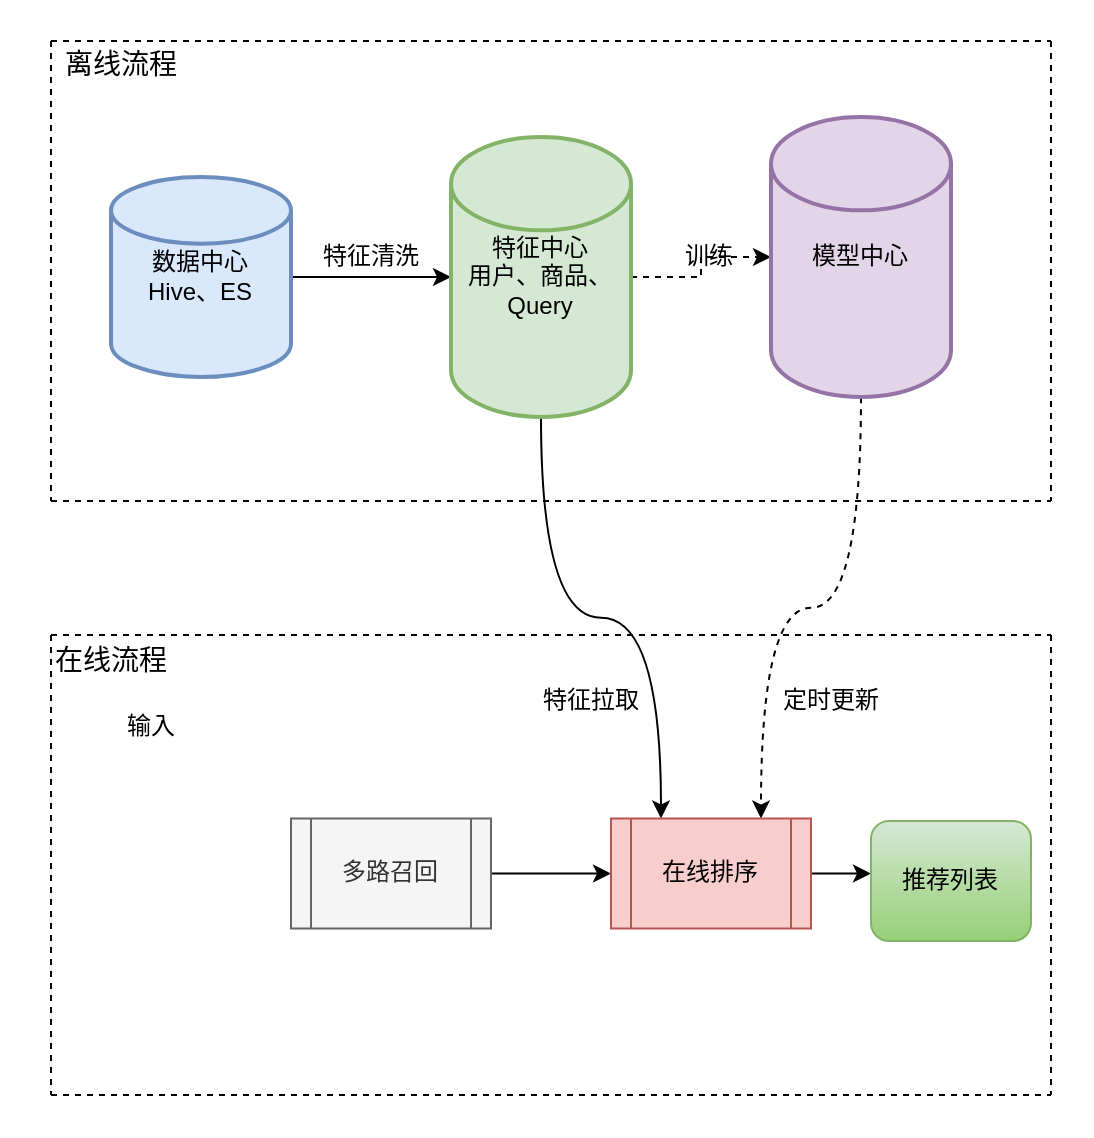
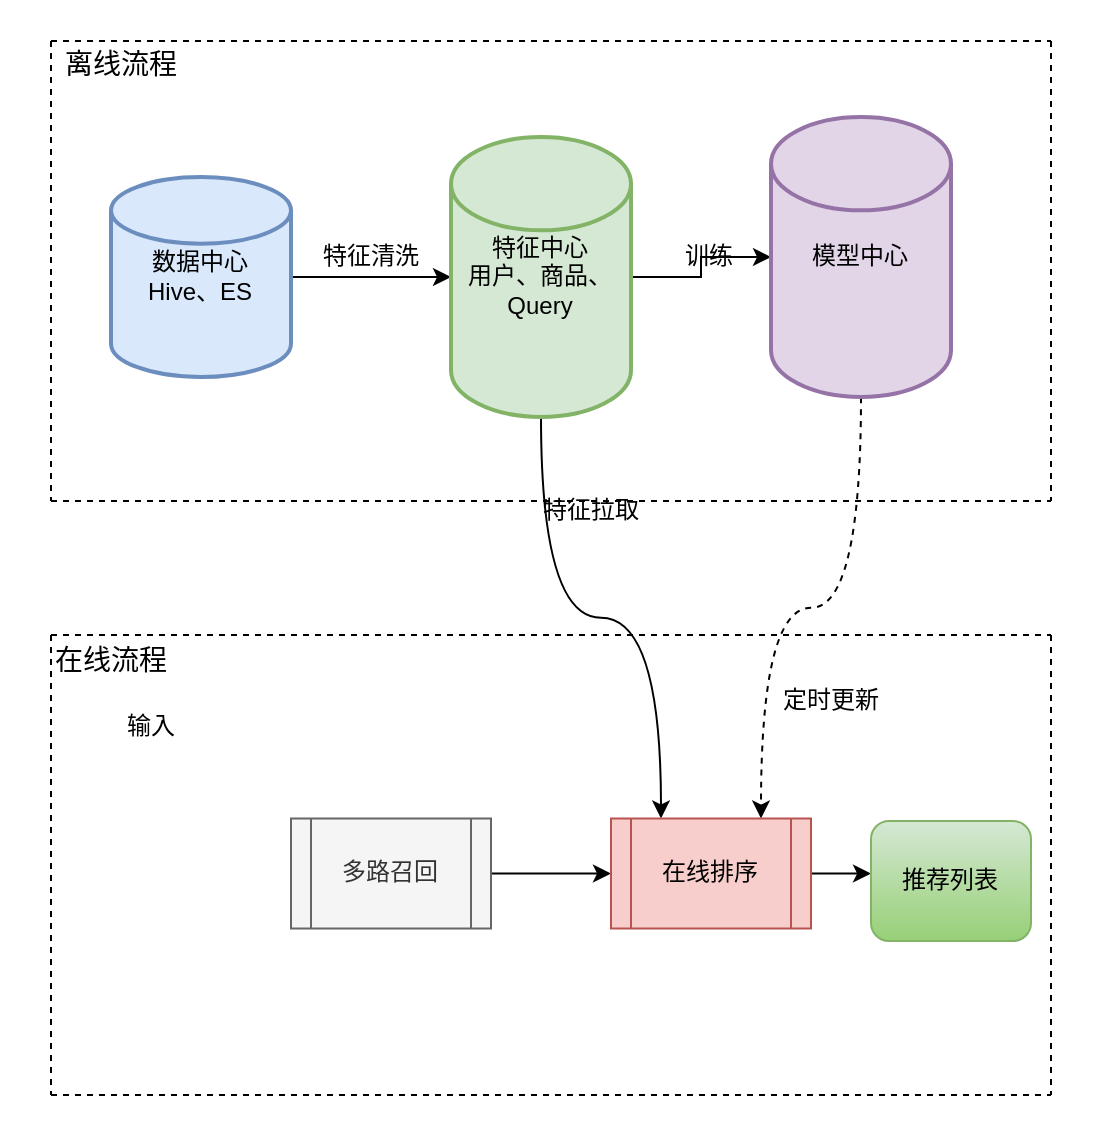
(701, 273) -> (701, 273)
(591, 701) -> (591, 511)
